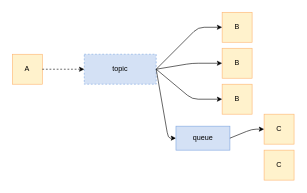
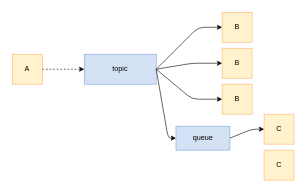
(120, 69) -> (120, 69)
